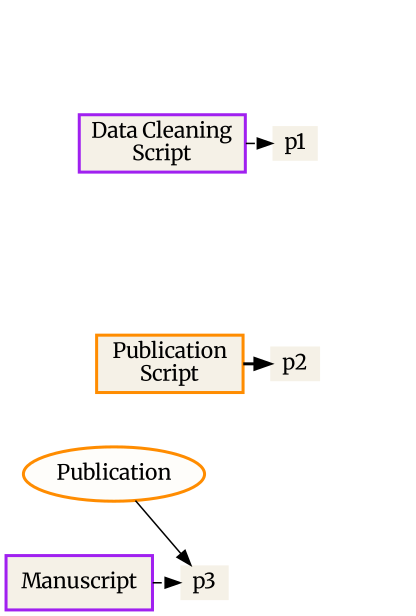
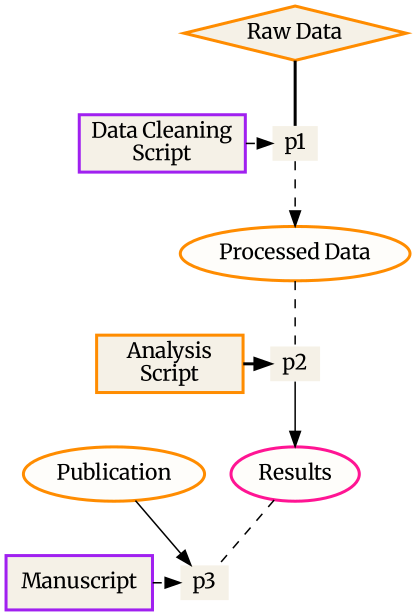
none -> (295, 33)
none -> (295, 254)
(170, 364) -> (170, 364)
none -> (295, 474)
